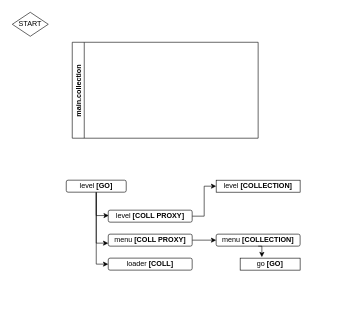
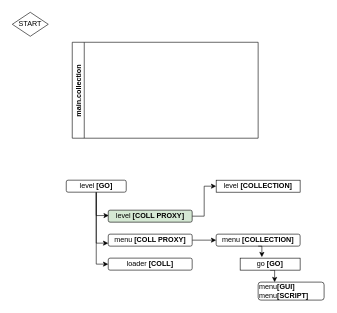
(150, 216) -> (150, 216)
none -> (275, 273)
none -> (291, 291)
